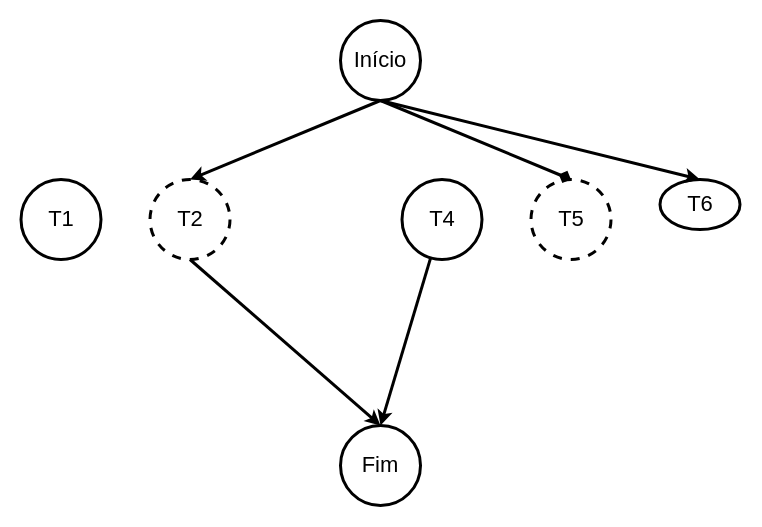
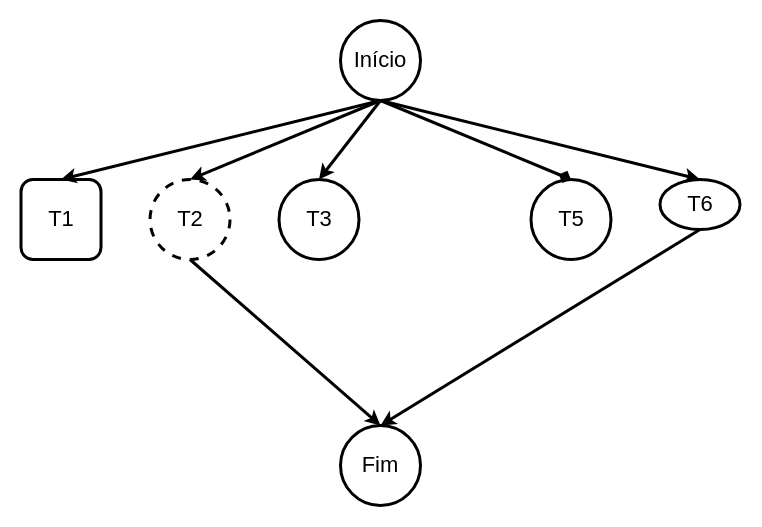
none -> (352, 137)
none -> (220, 140)
(61, 220) -> (61, 220)
none -> (319, 220)
(442, 220) -> none
(571, 220) -> (571, 220)
none -> (545, 325)
(407, 337) -> none
